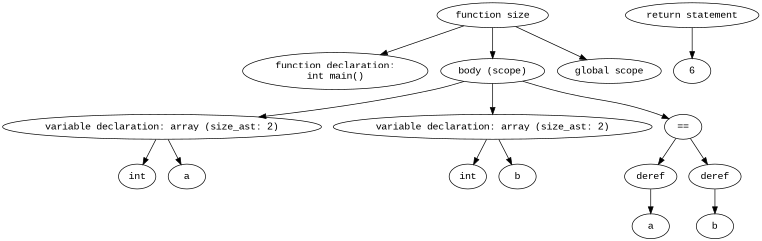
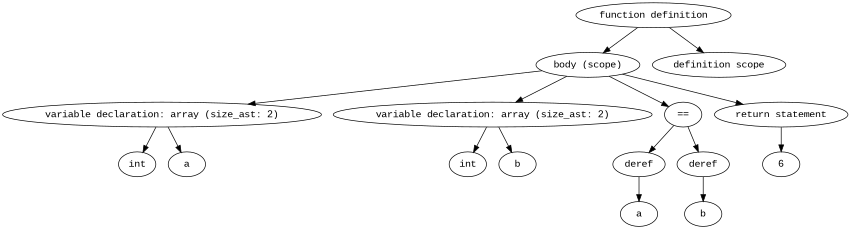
(493, 15) -> (654, 15)
(335, 71) -> none
(609, 71) -> (719, 65)
none -> (679, 88)
